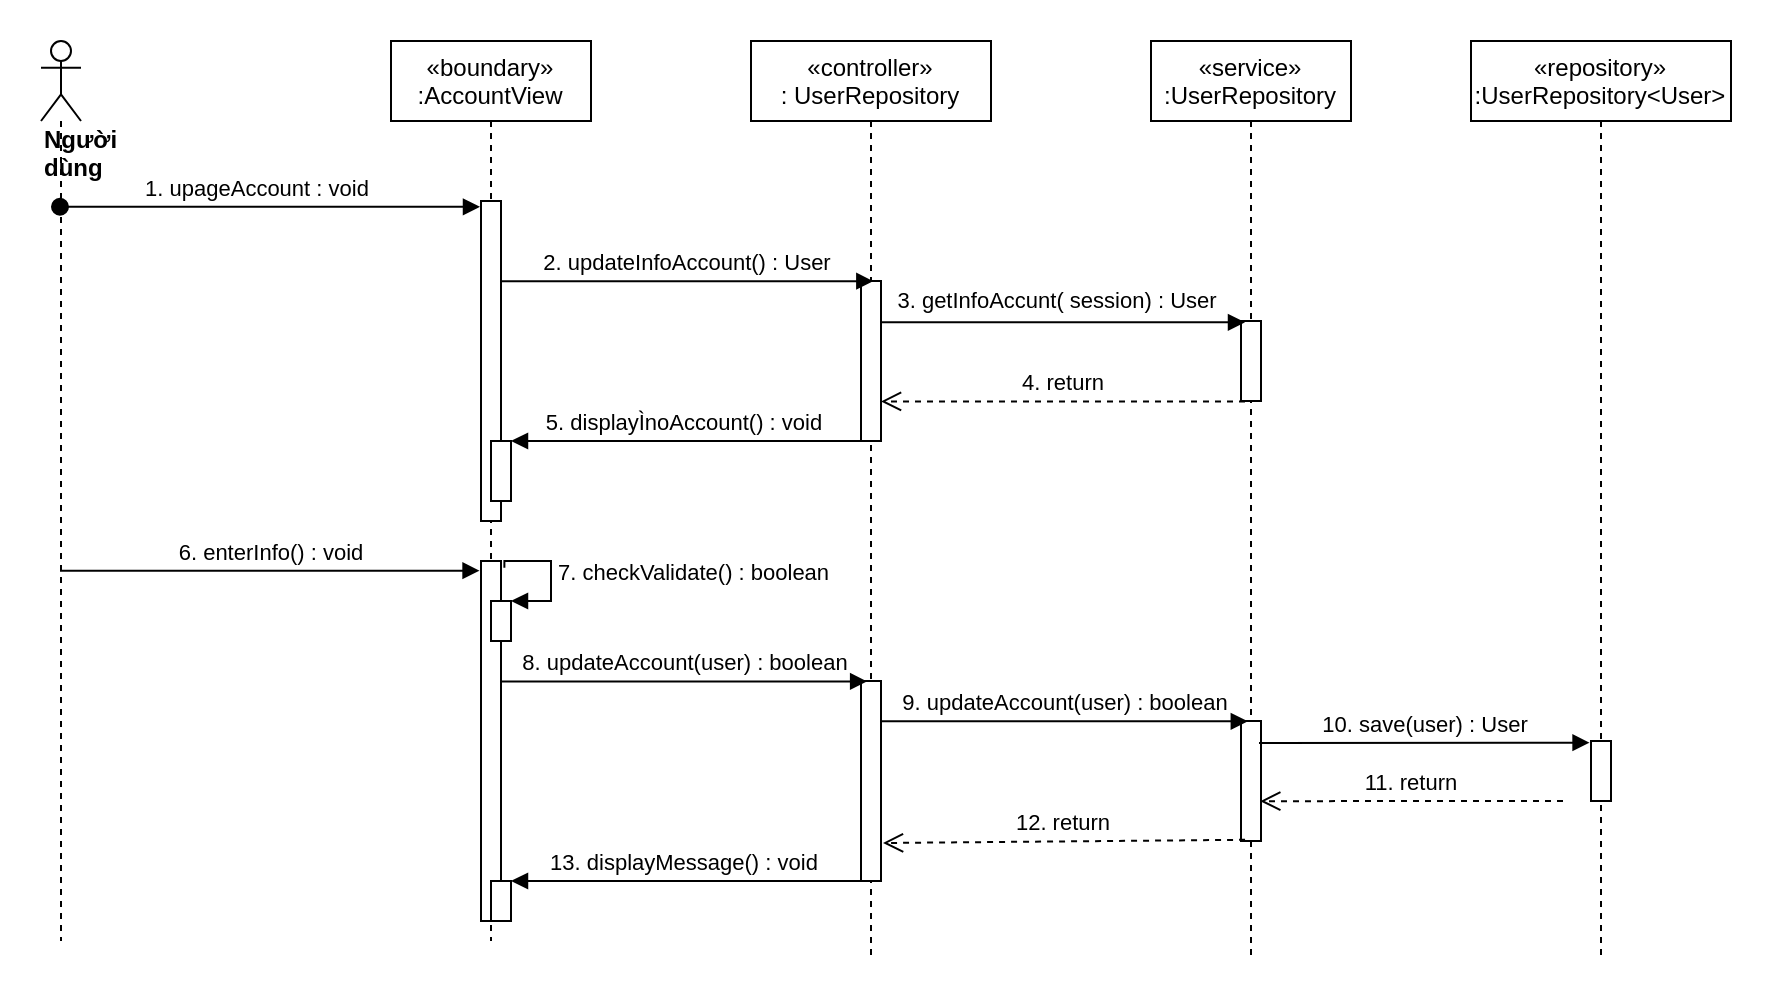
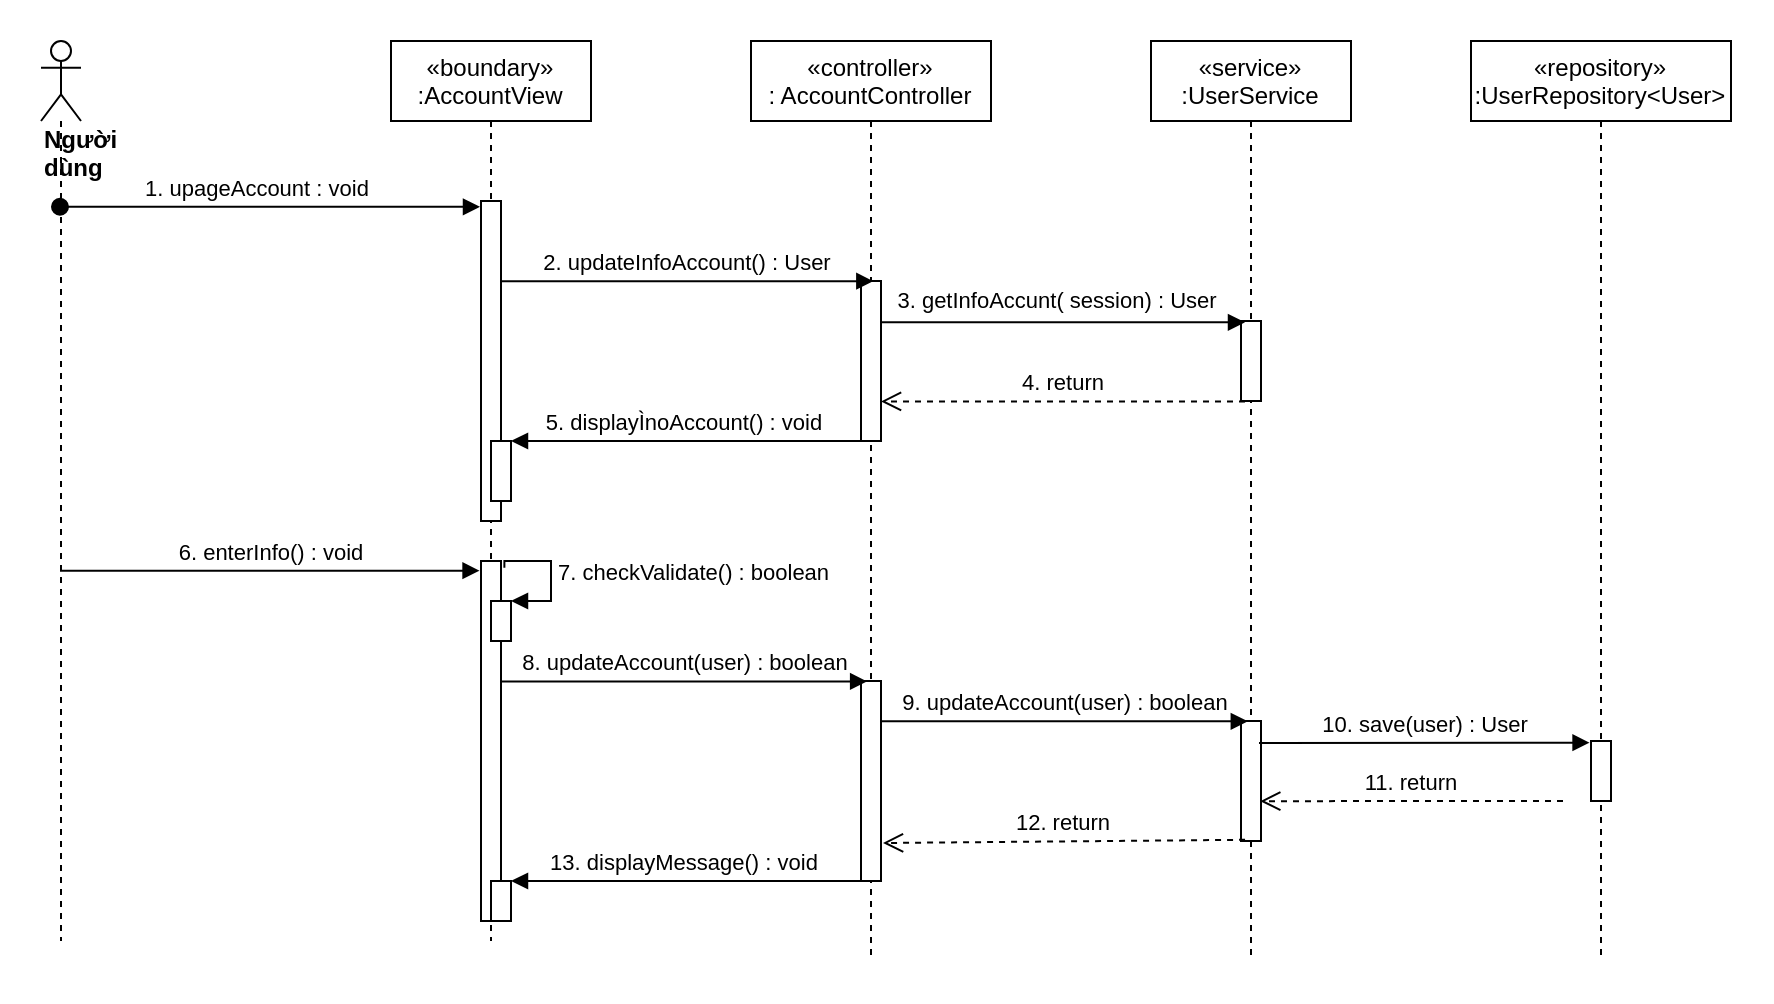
(870, 68) -> (870, 68)
(1250, 68) -> (1250, 68)
